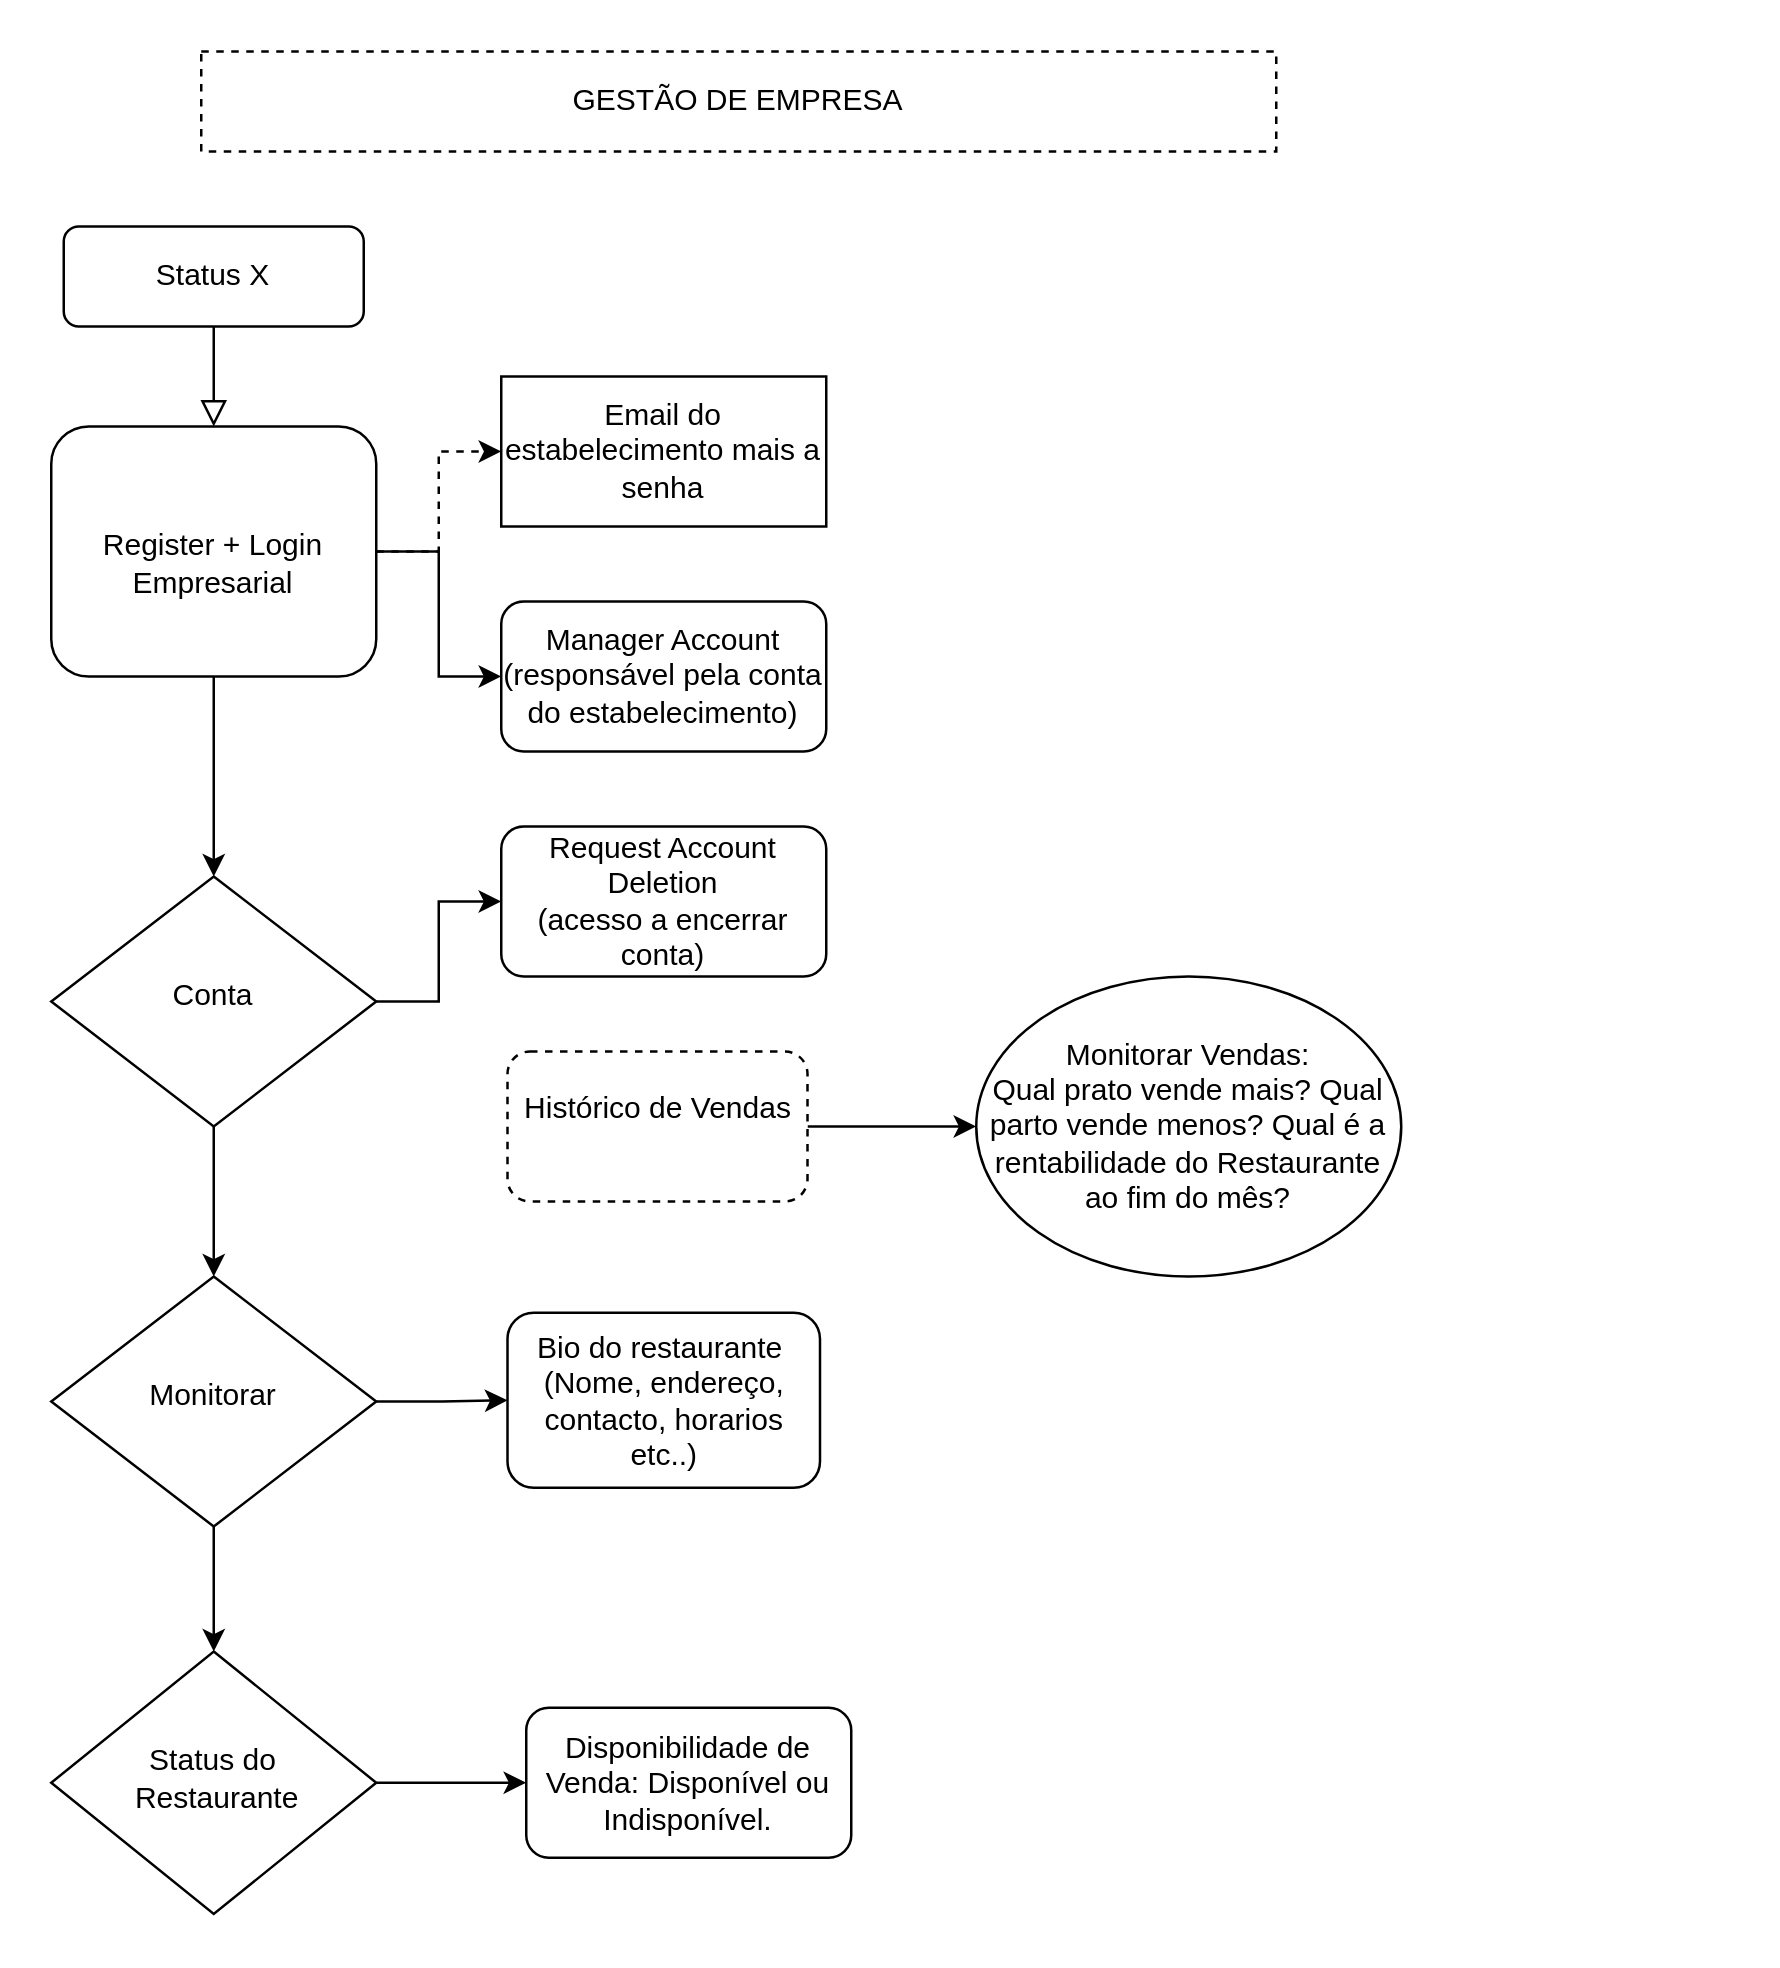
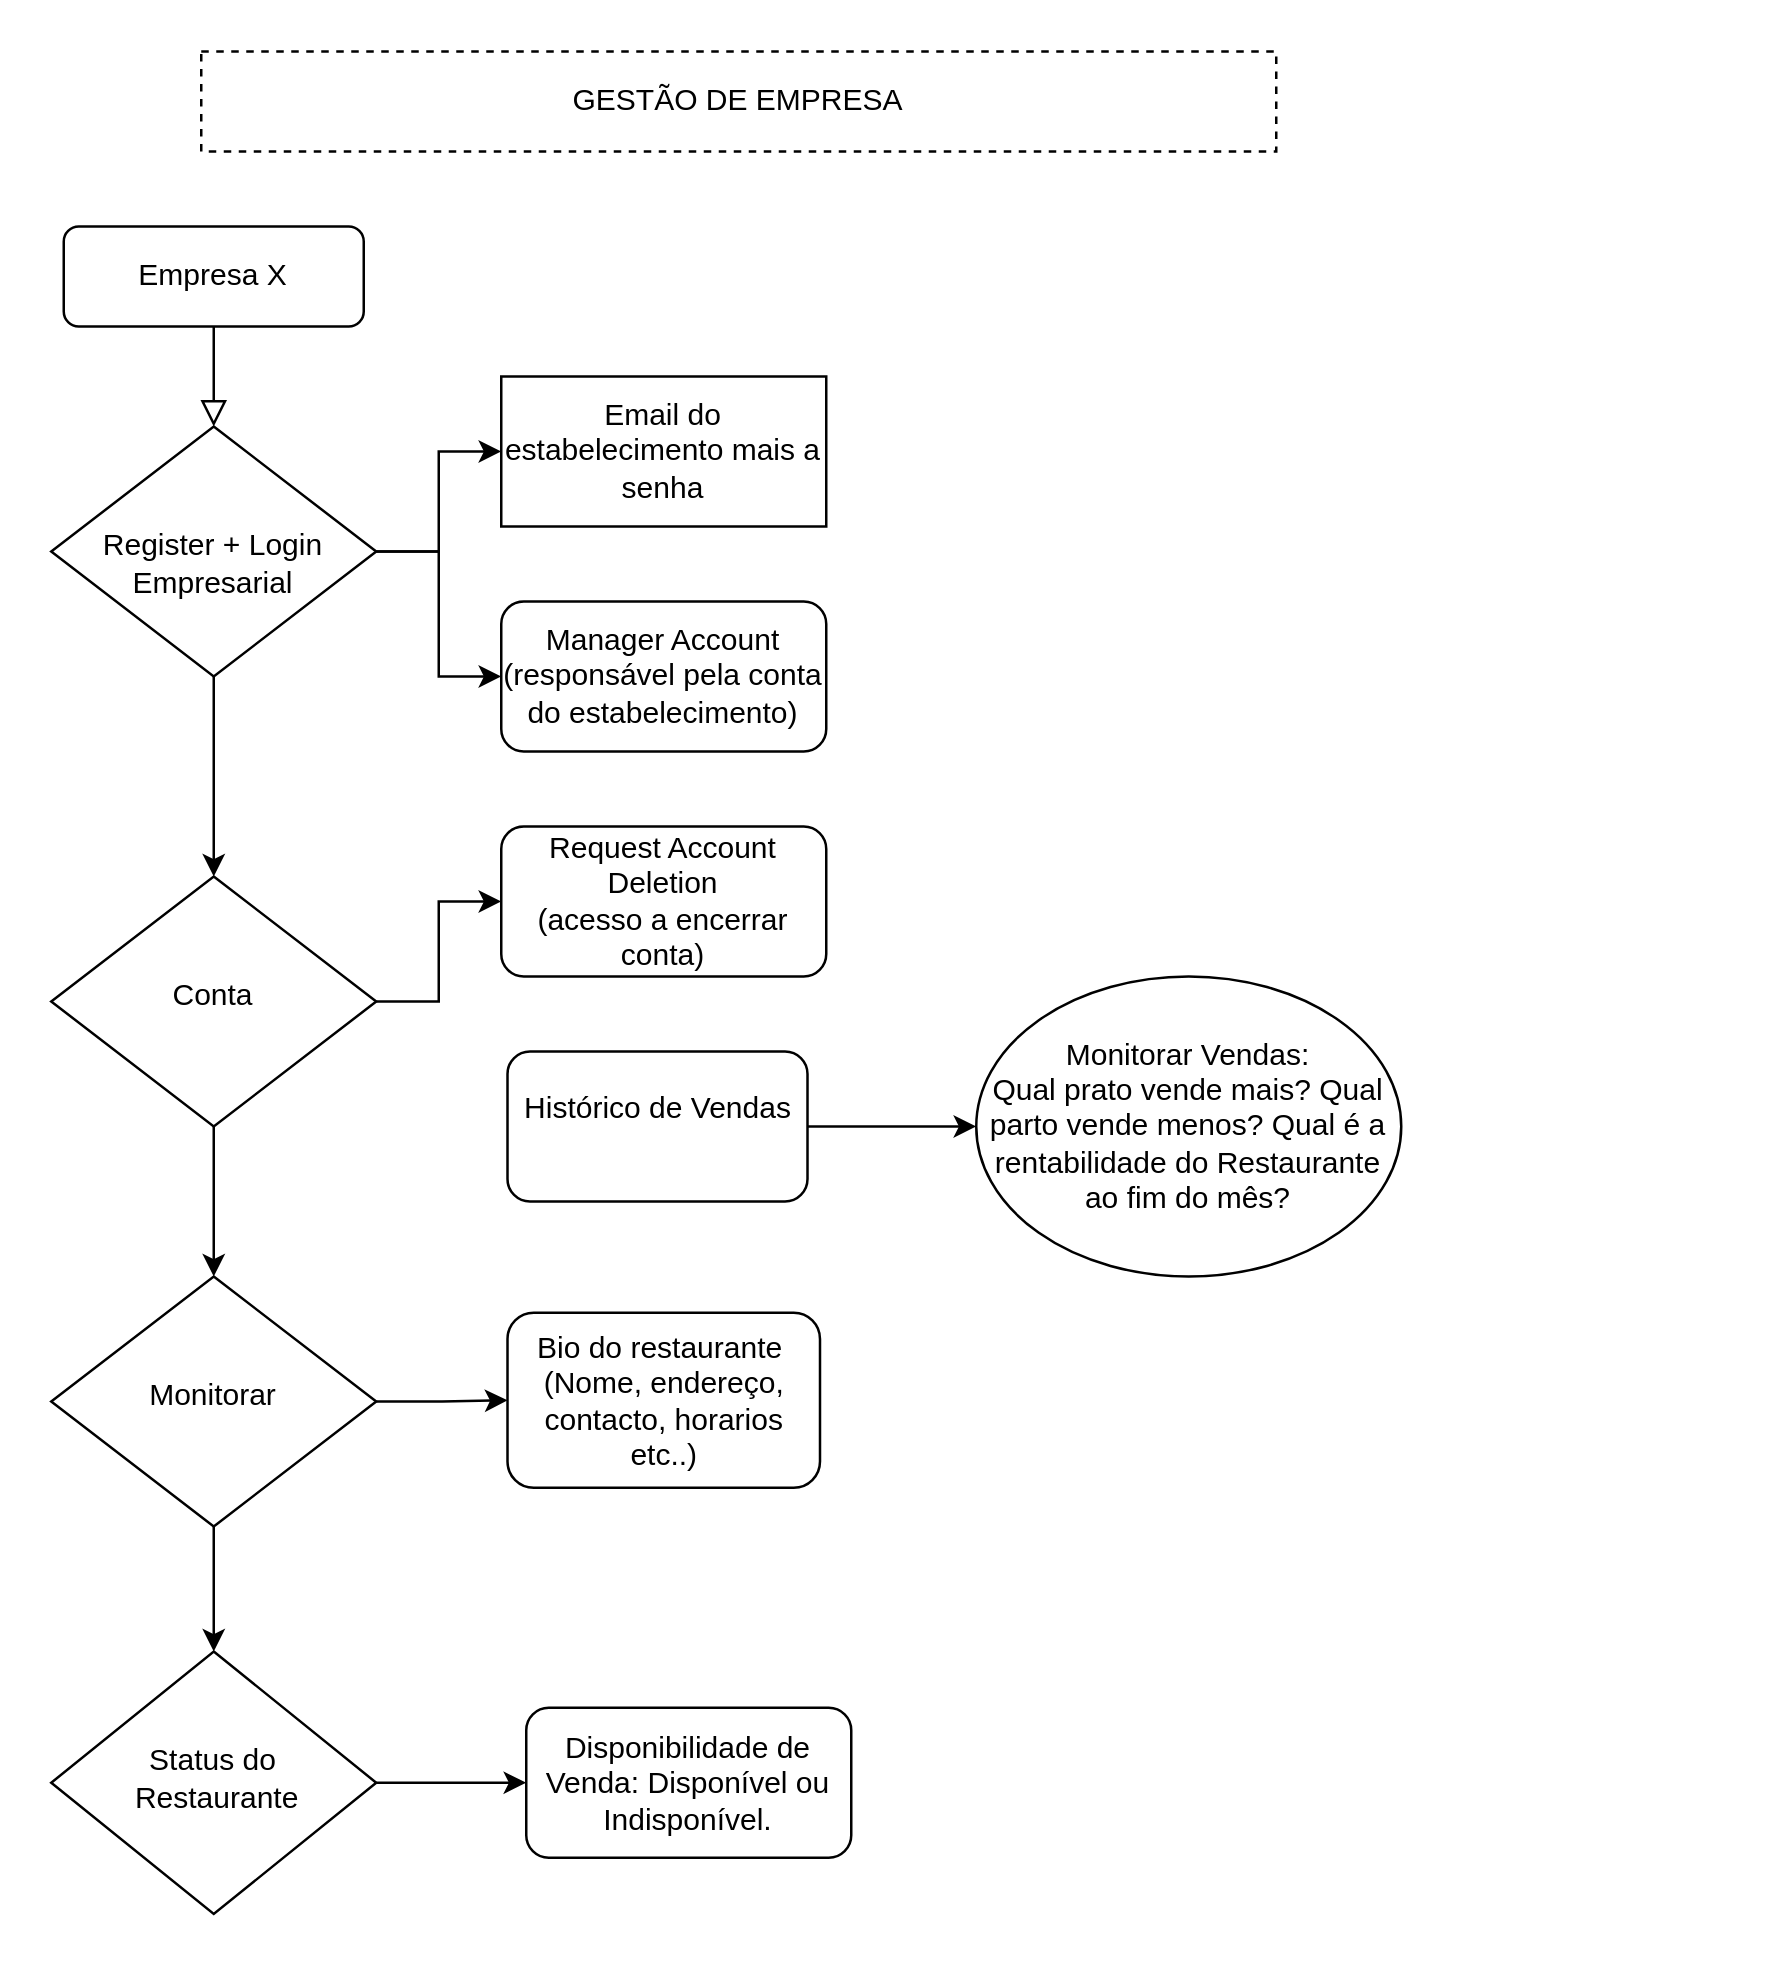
(214, 276) -> (214, 276)
(439, 477) -> (439, 477)
(214, 551) -> (214, 551)
(658, 1126) -> (658, 1126)
